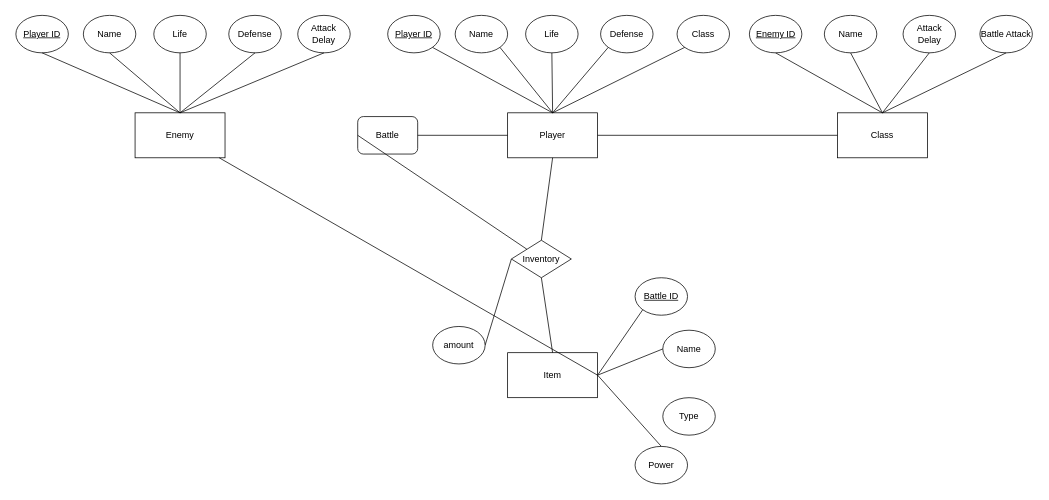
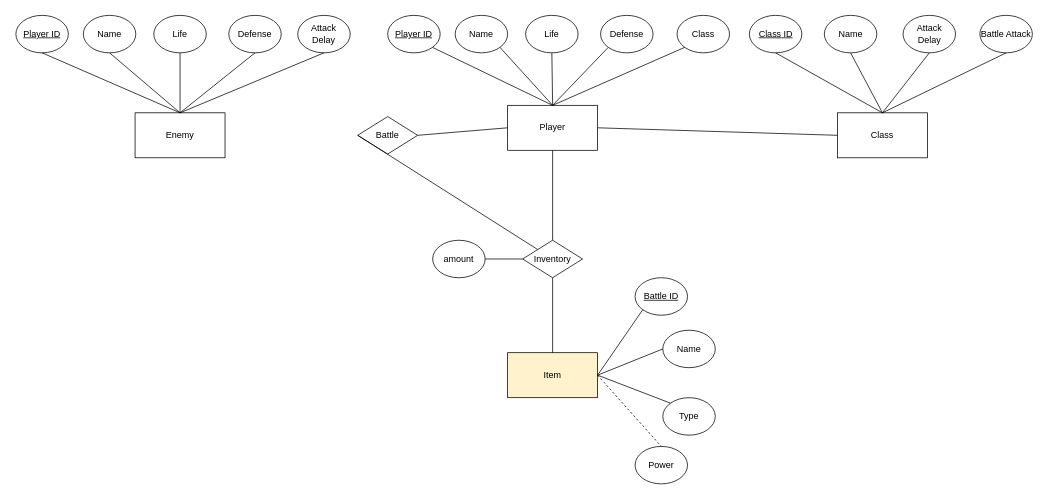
(776, 34) -> (776, 34)
(387, 135) -> (387, 135)
(552, 135) -> (552, 128)
(541, 259) -> (552, 259)
(407, 266) -> (636, 390)
(459, 345) -> (459, 259)
(552, 375) -> (552, 375)
(630, 411) -> (630, 411)
